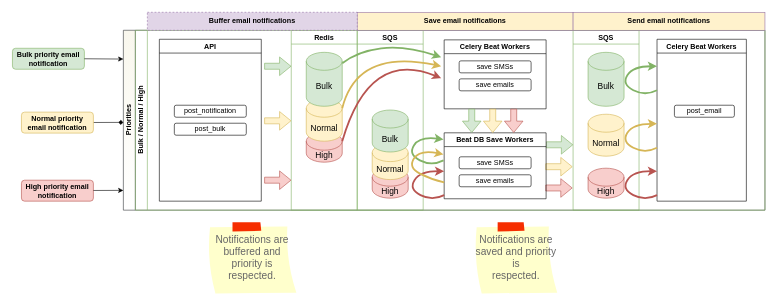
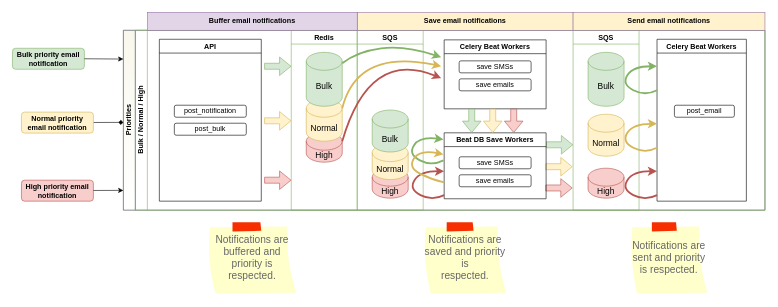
(252, 21) -> (252, 21)
(516, 258) -> (465, 258)
none -> (669, 258)
